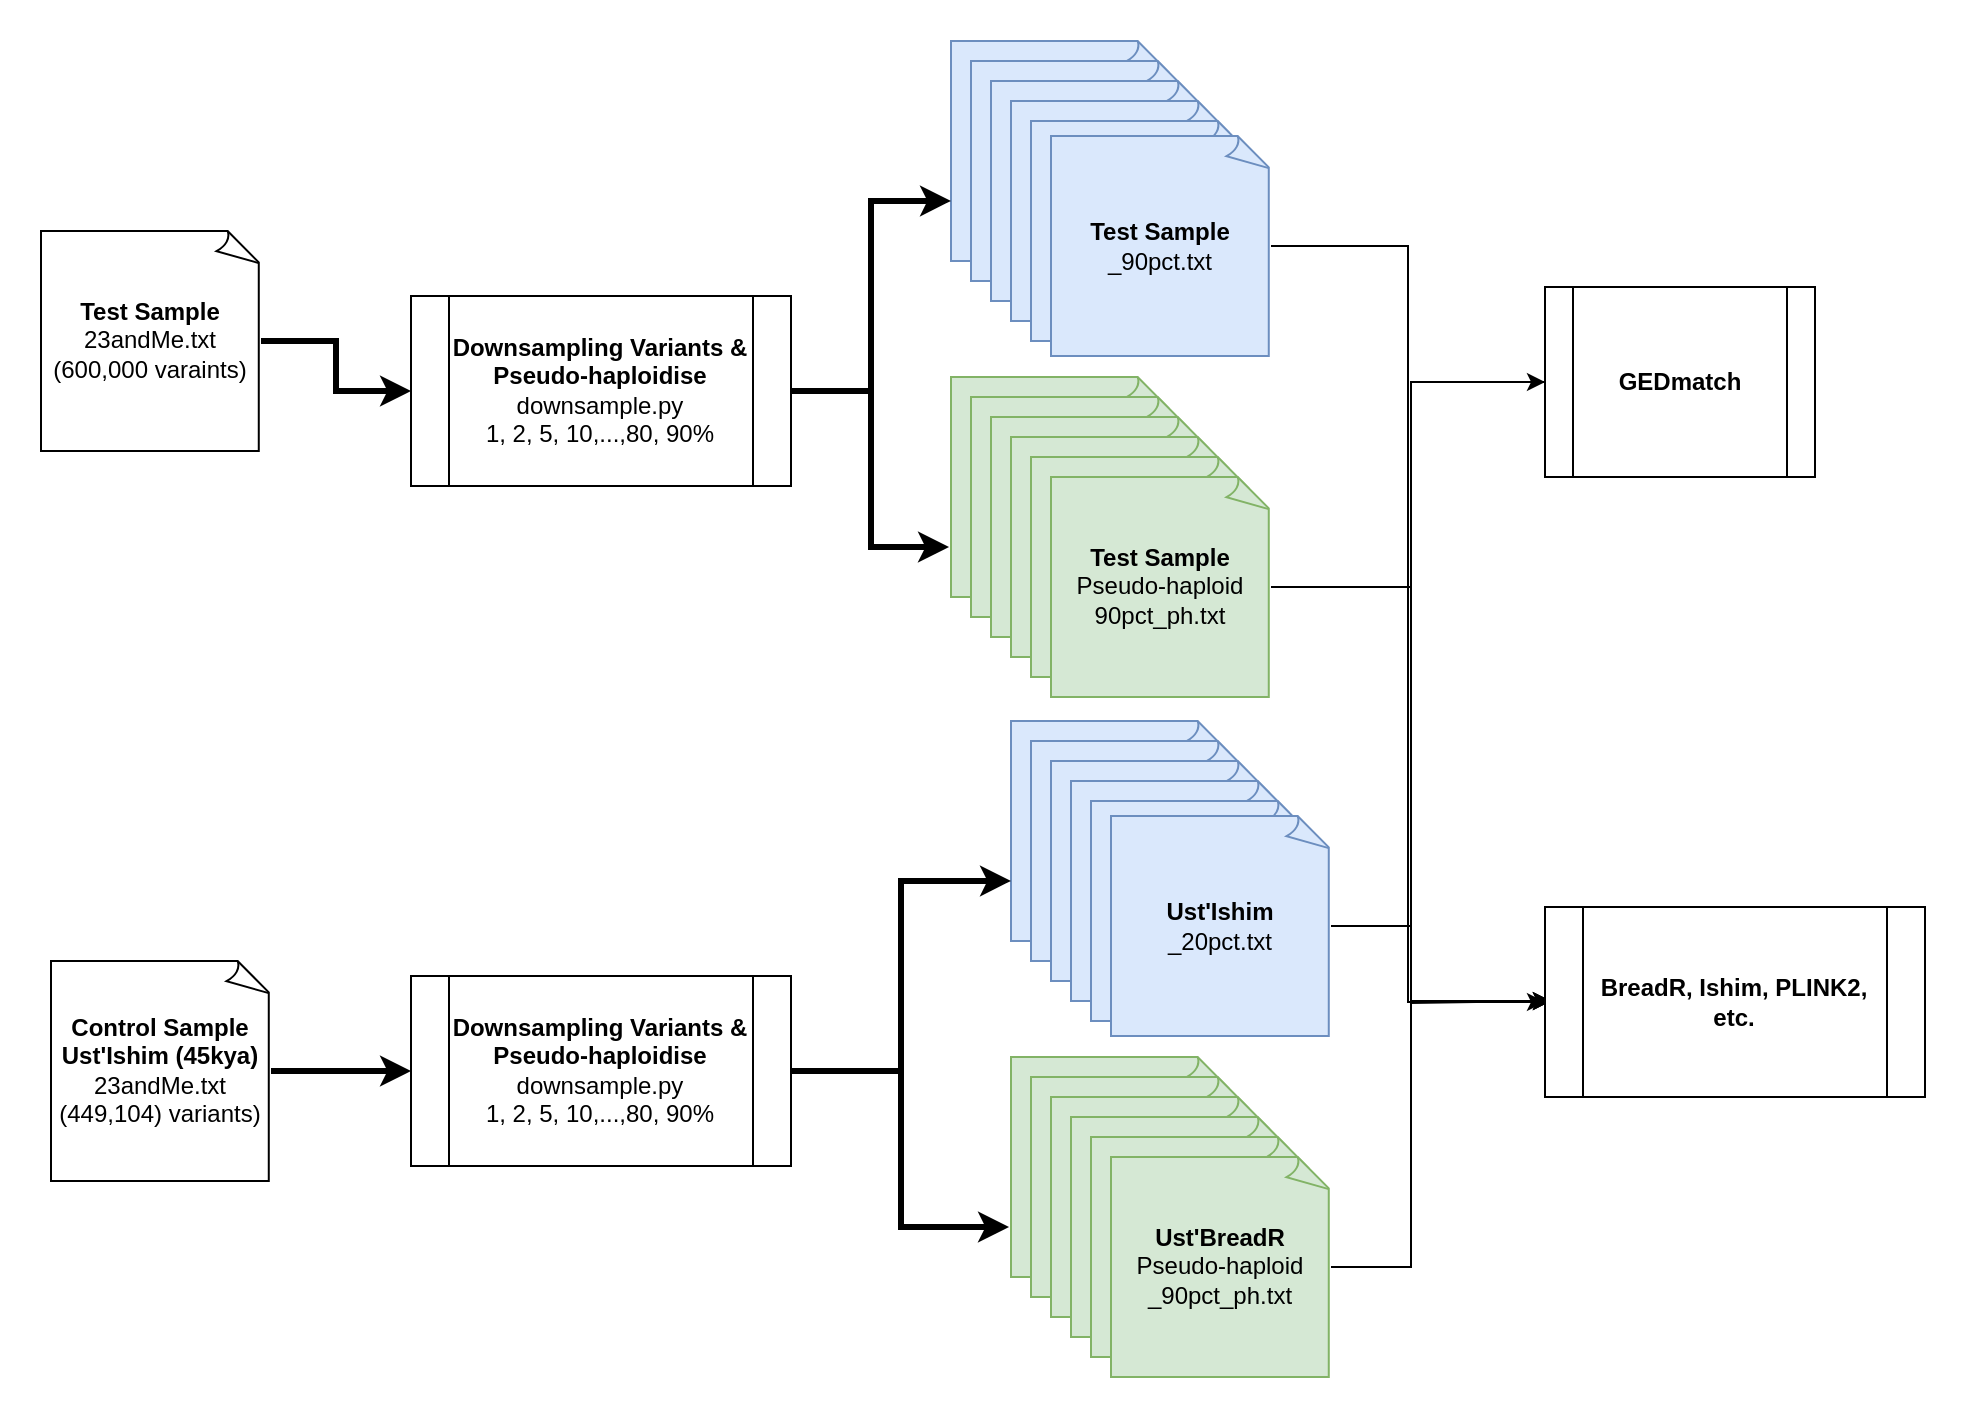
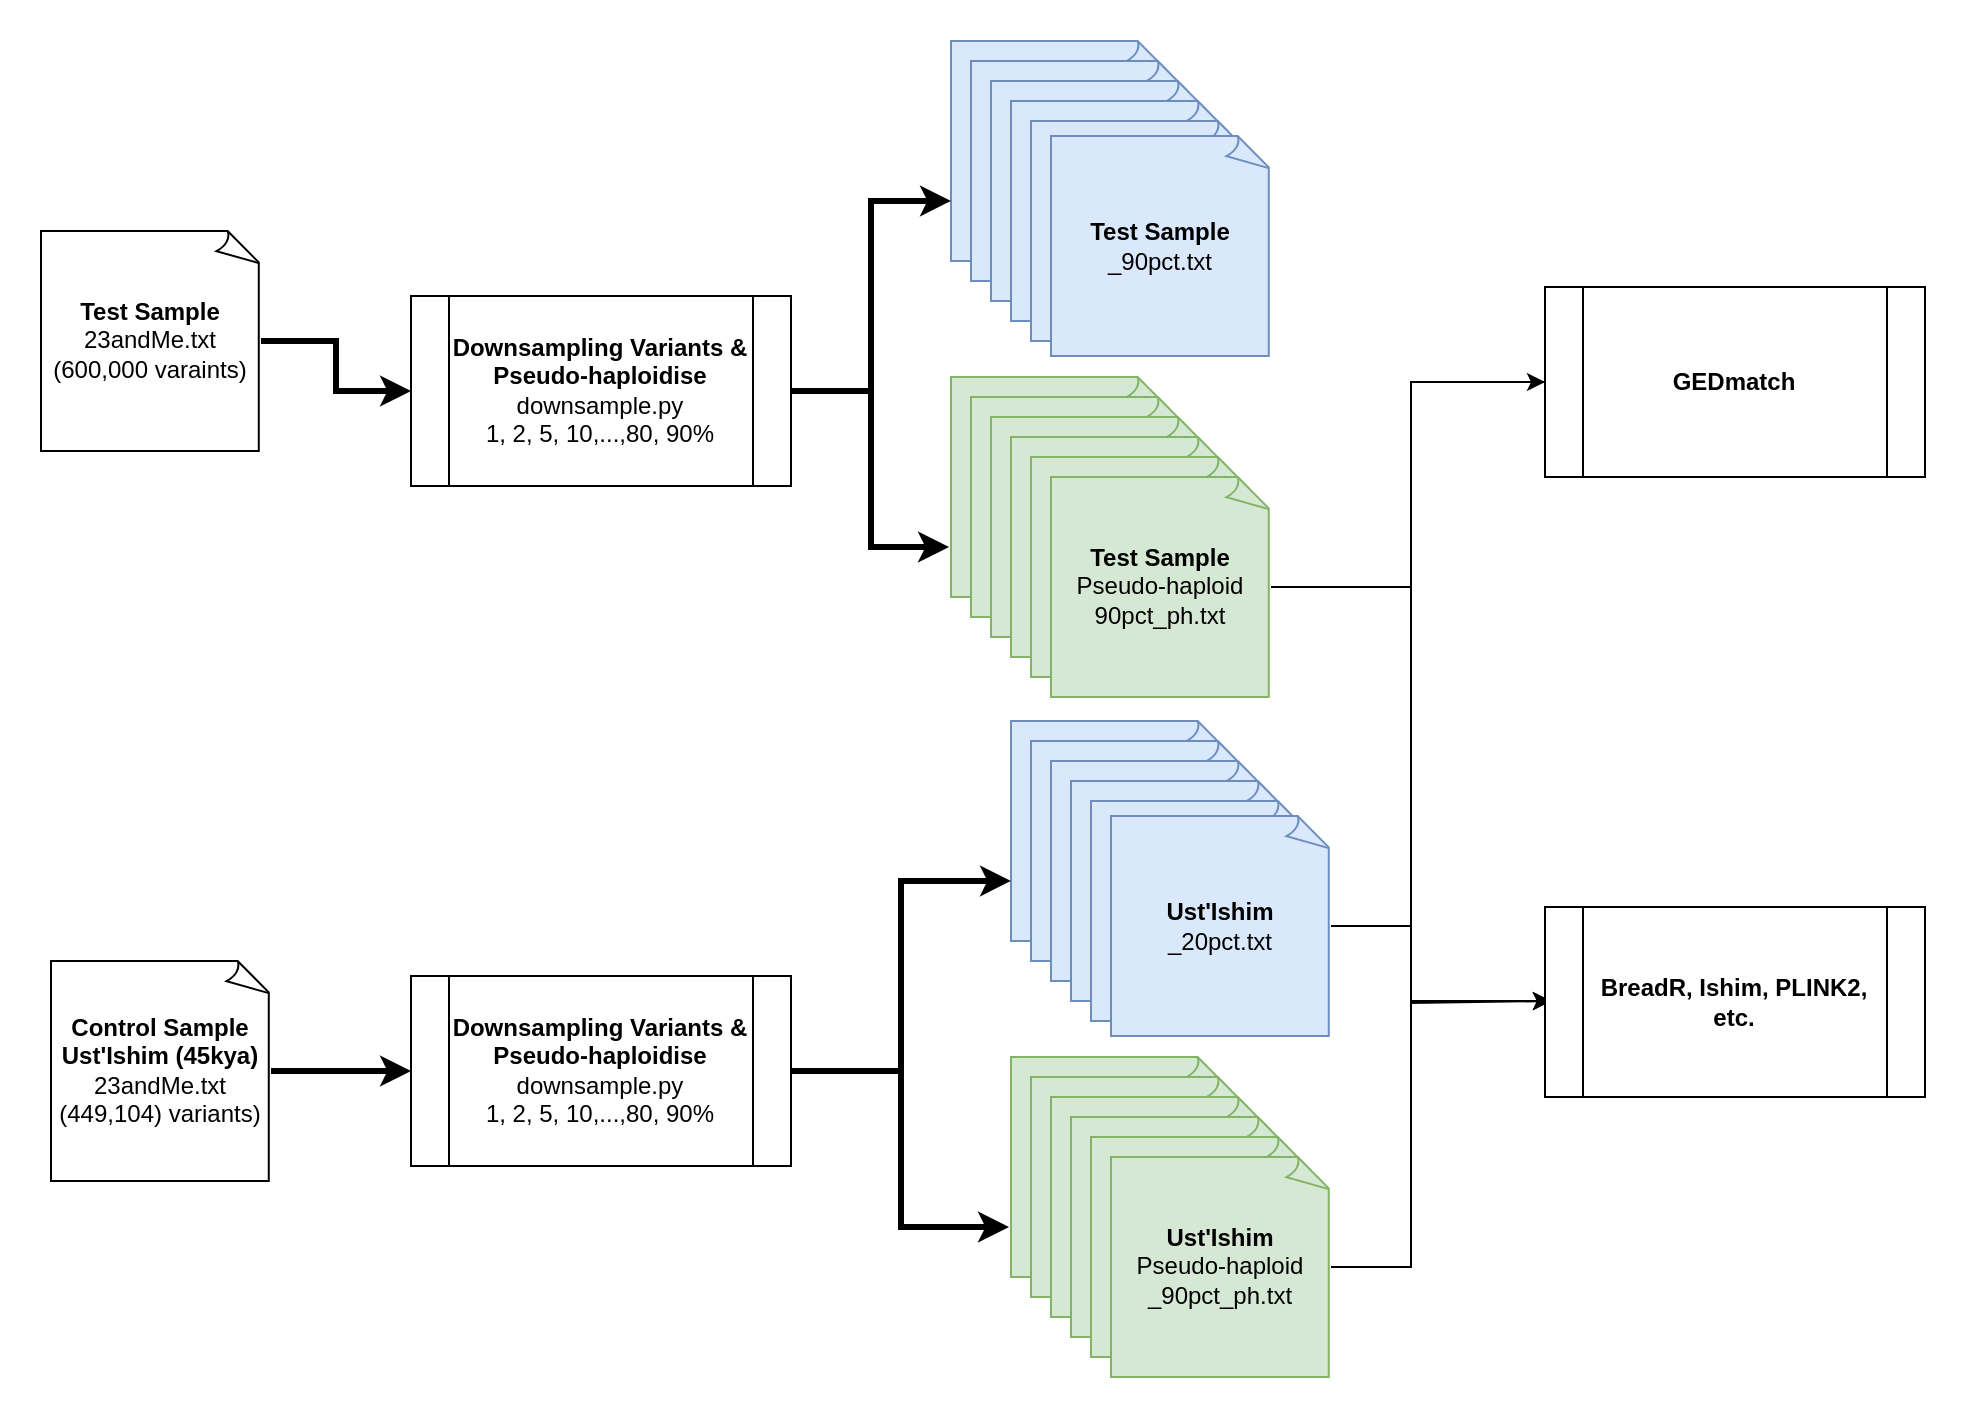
(1407, 246) -> none
(1680, 382) -> (1735, 382)
(1221, 1267) -> (1221, 1267)
